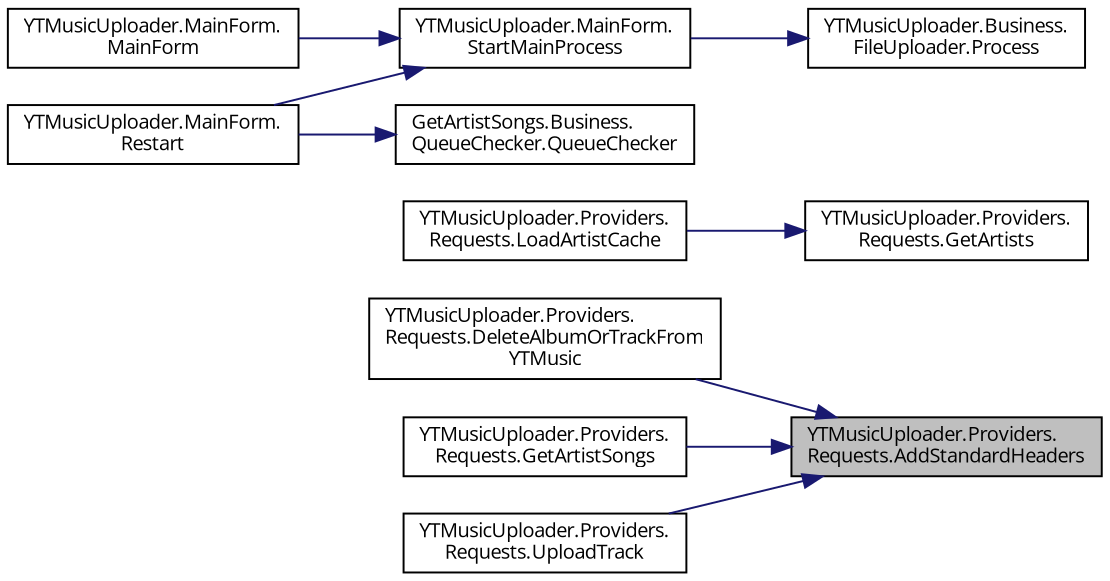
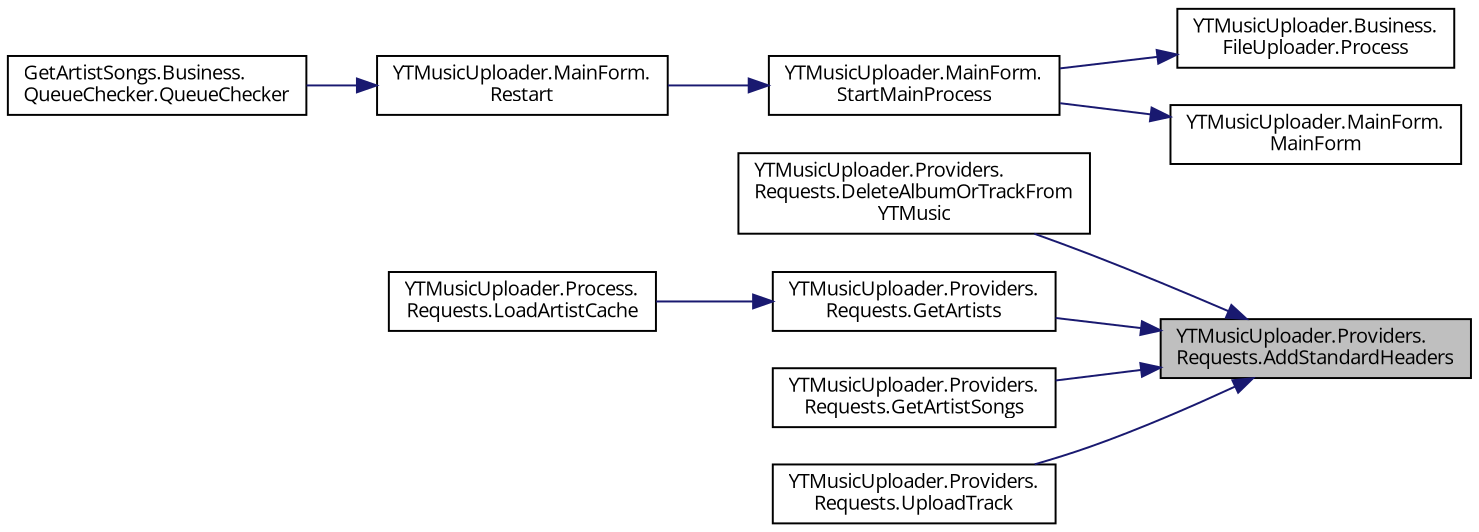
(339, 38) -> (1105, 109)
(337, 135) -> (332, 85)
(545, 231) -> (522, 301)
none -> (1098, 323)
